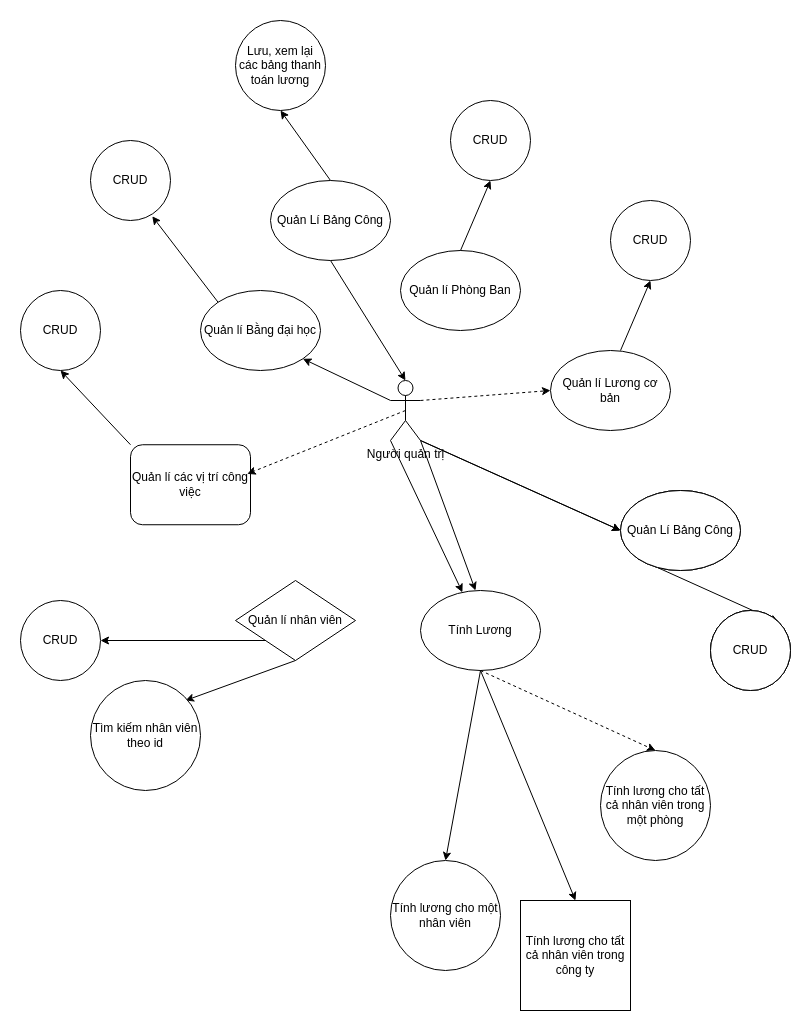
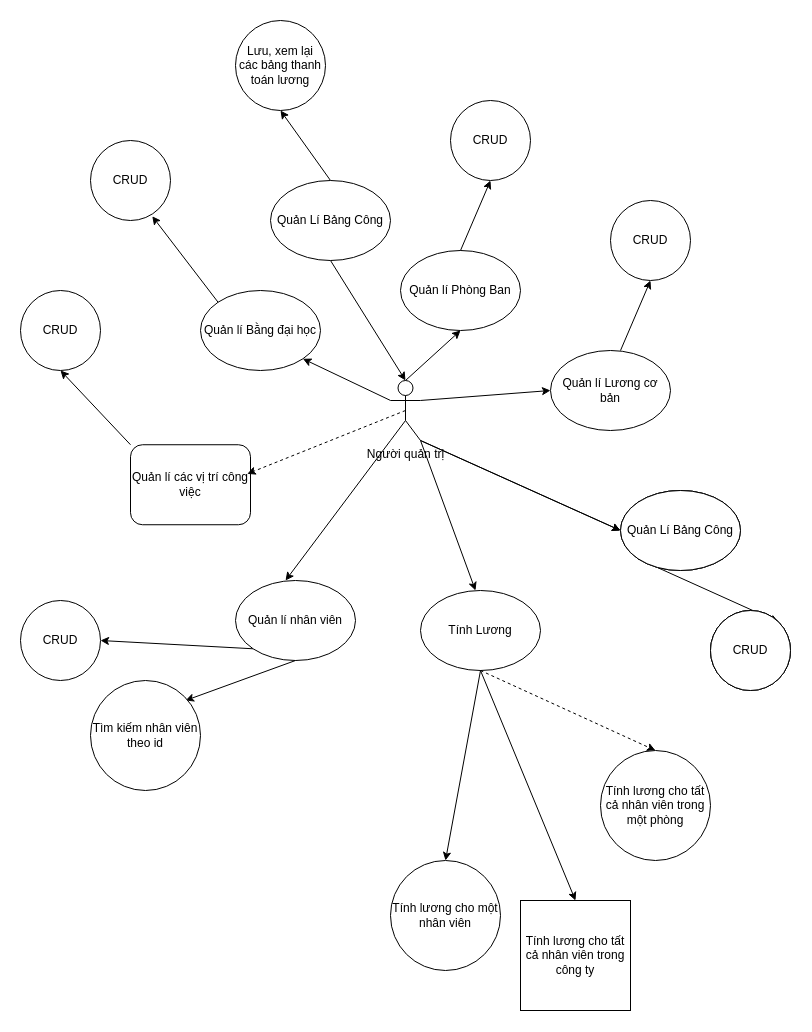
none -> (430, 358)
(481, 396) -> (481, 396)
(425, 514) -> (340, 508)
(296, 621) -> (296, 621)
